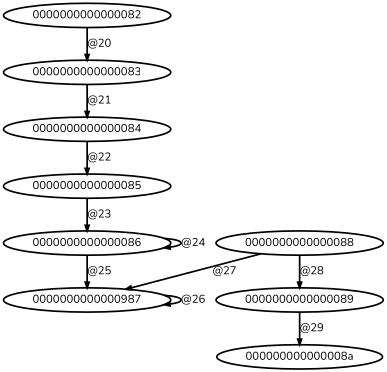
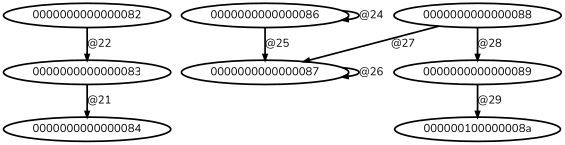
(99, 44) -> (99, 44)
(87, 186) -> none
(87, 300) -> (265, 72)
(300, 357) -> (478, 129)
